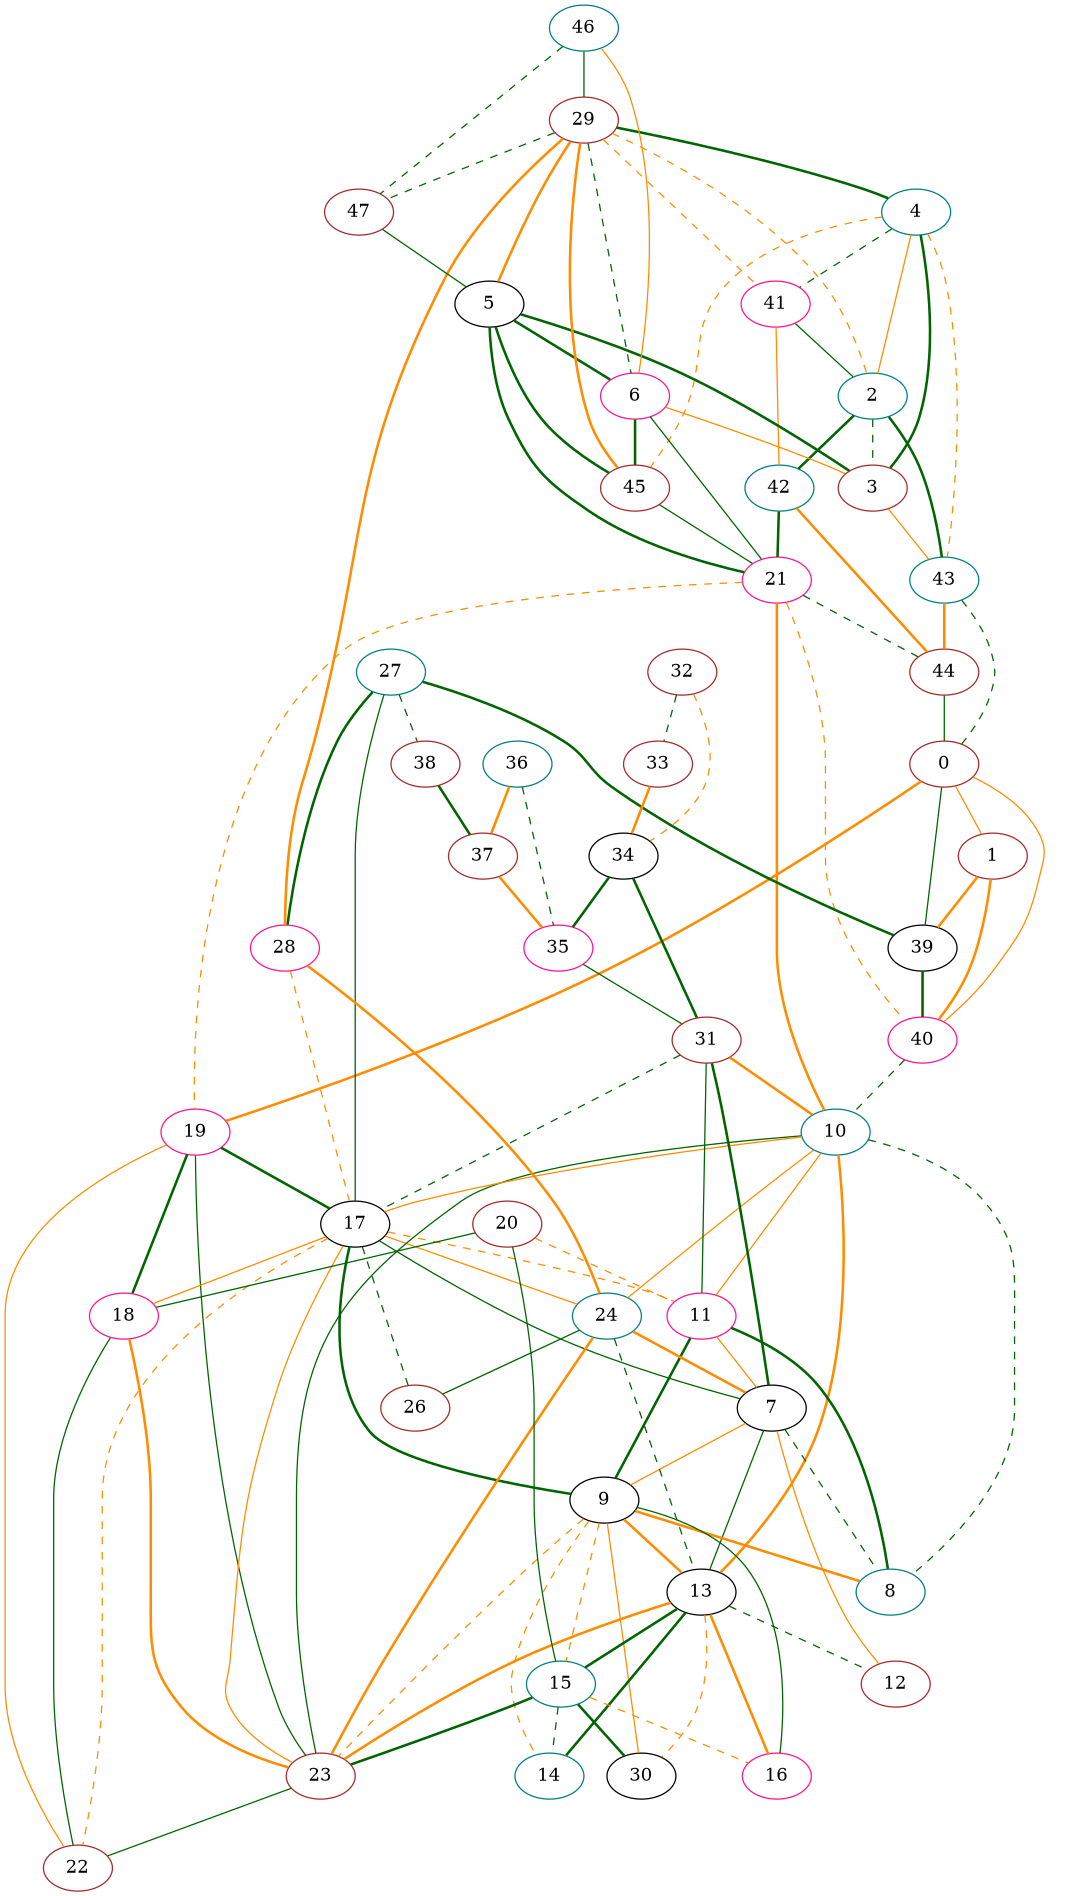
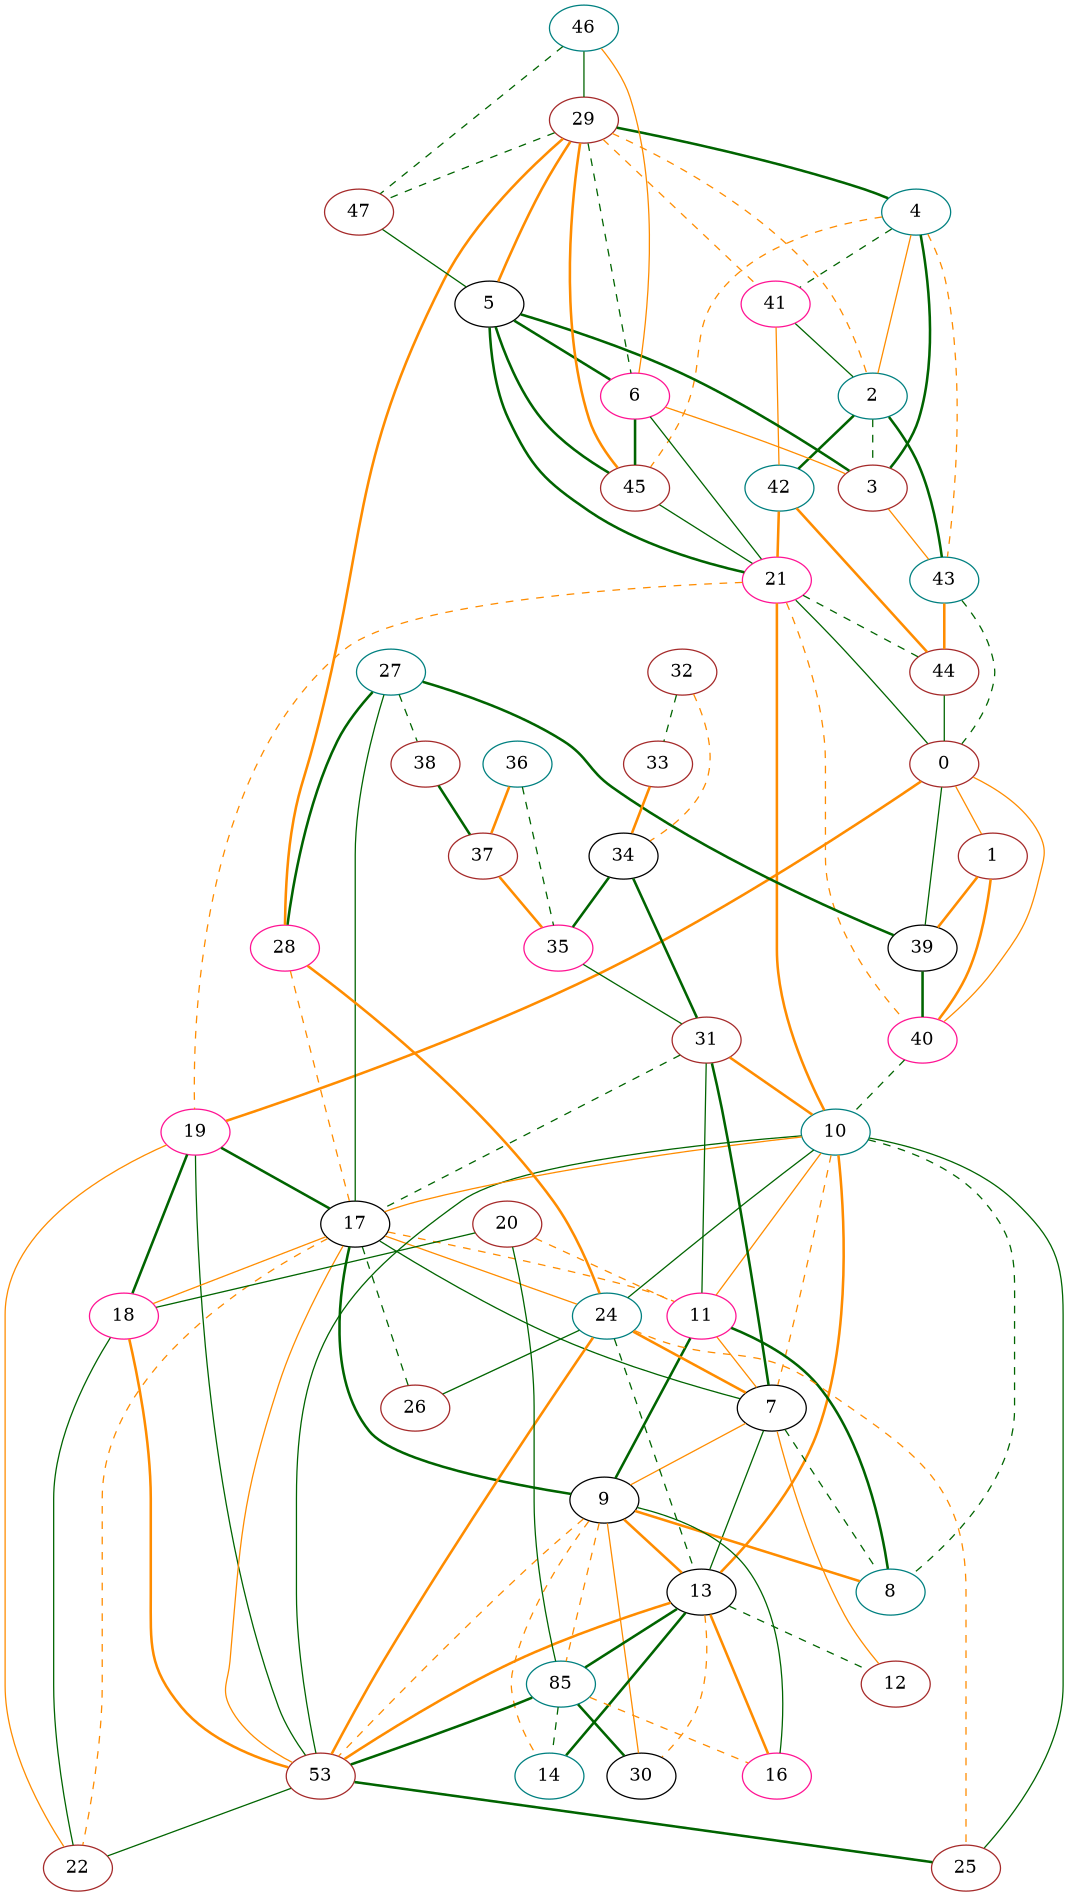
(778, 534) -> (778, 534)
none -> (863, 671)
(720, 1223) -> (720, 1223)
none -> (806, 1270)
(561, 1684) -> (561, 1684)
(321, 1776) -> (321, 1776)
none -> (966, 1868)
